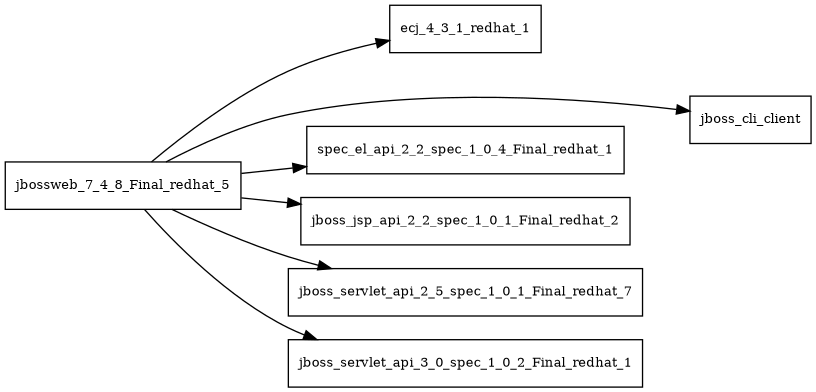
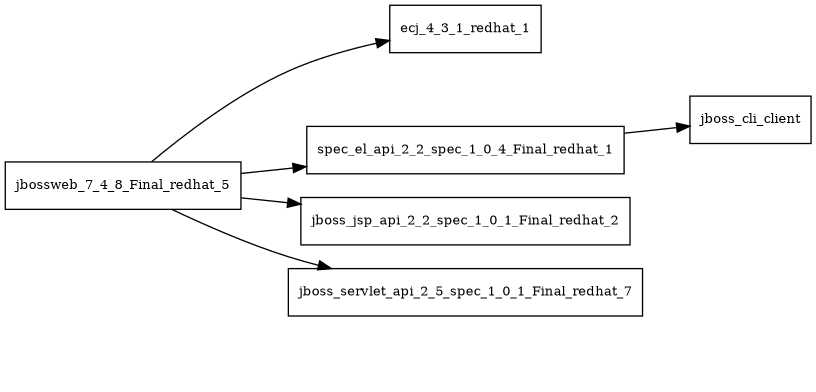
(416, 99) -> (651, 130)
(465, 363) -> none
